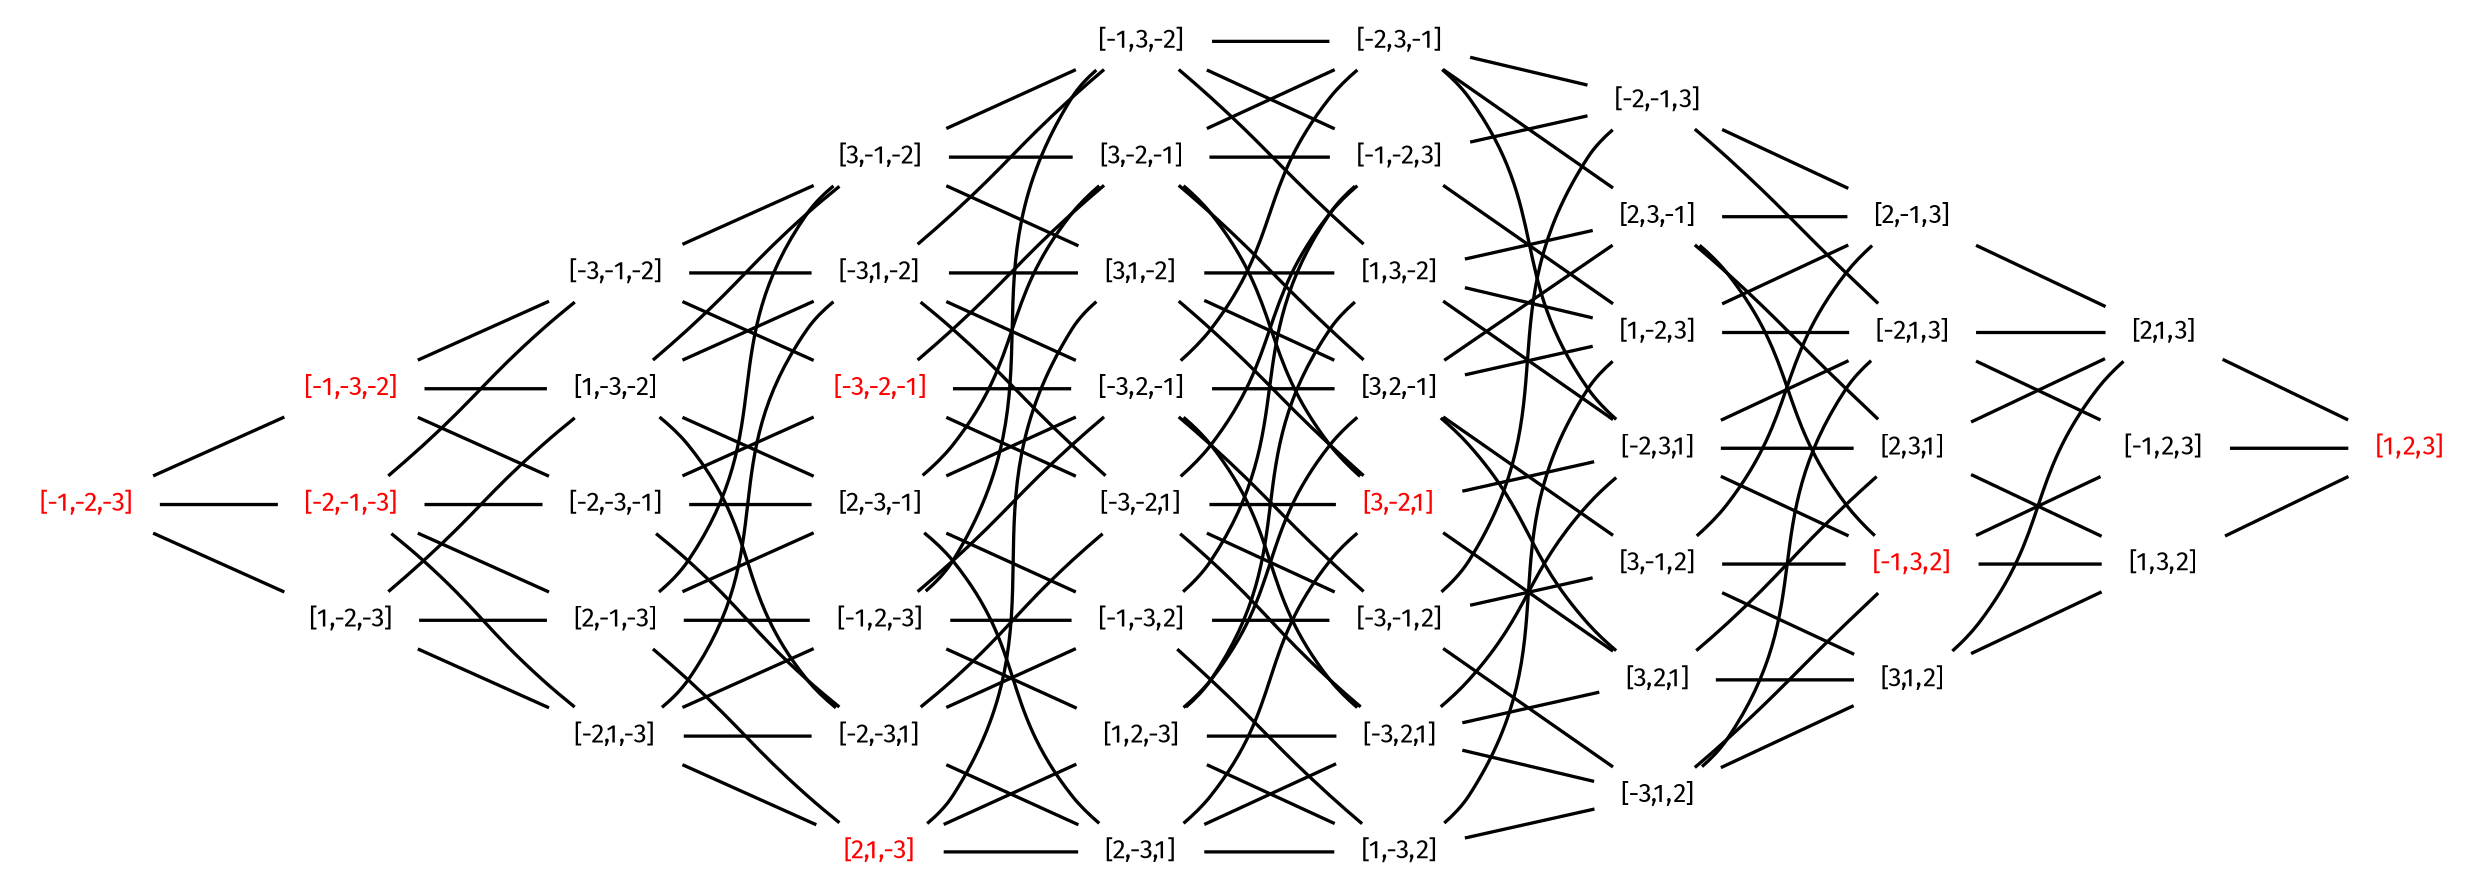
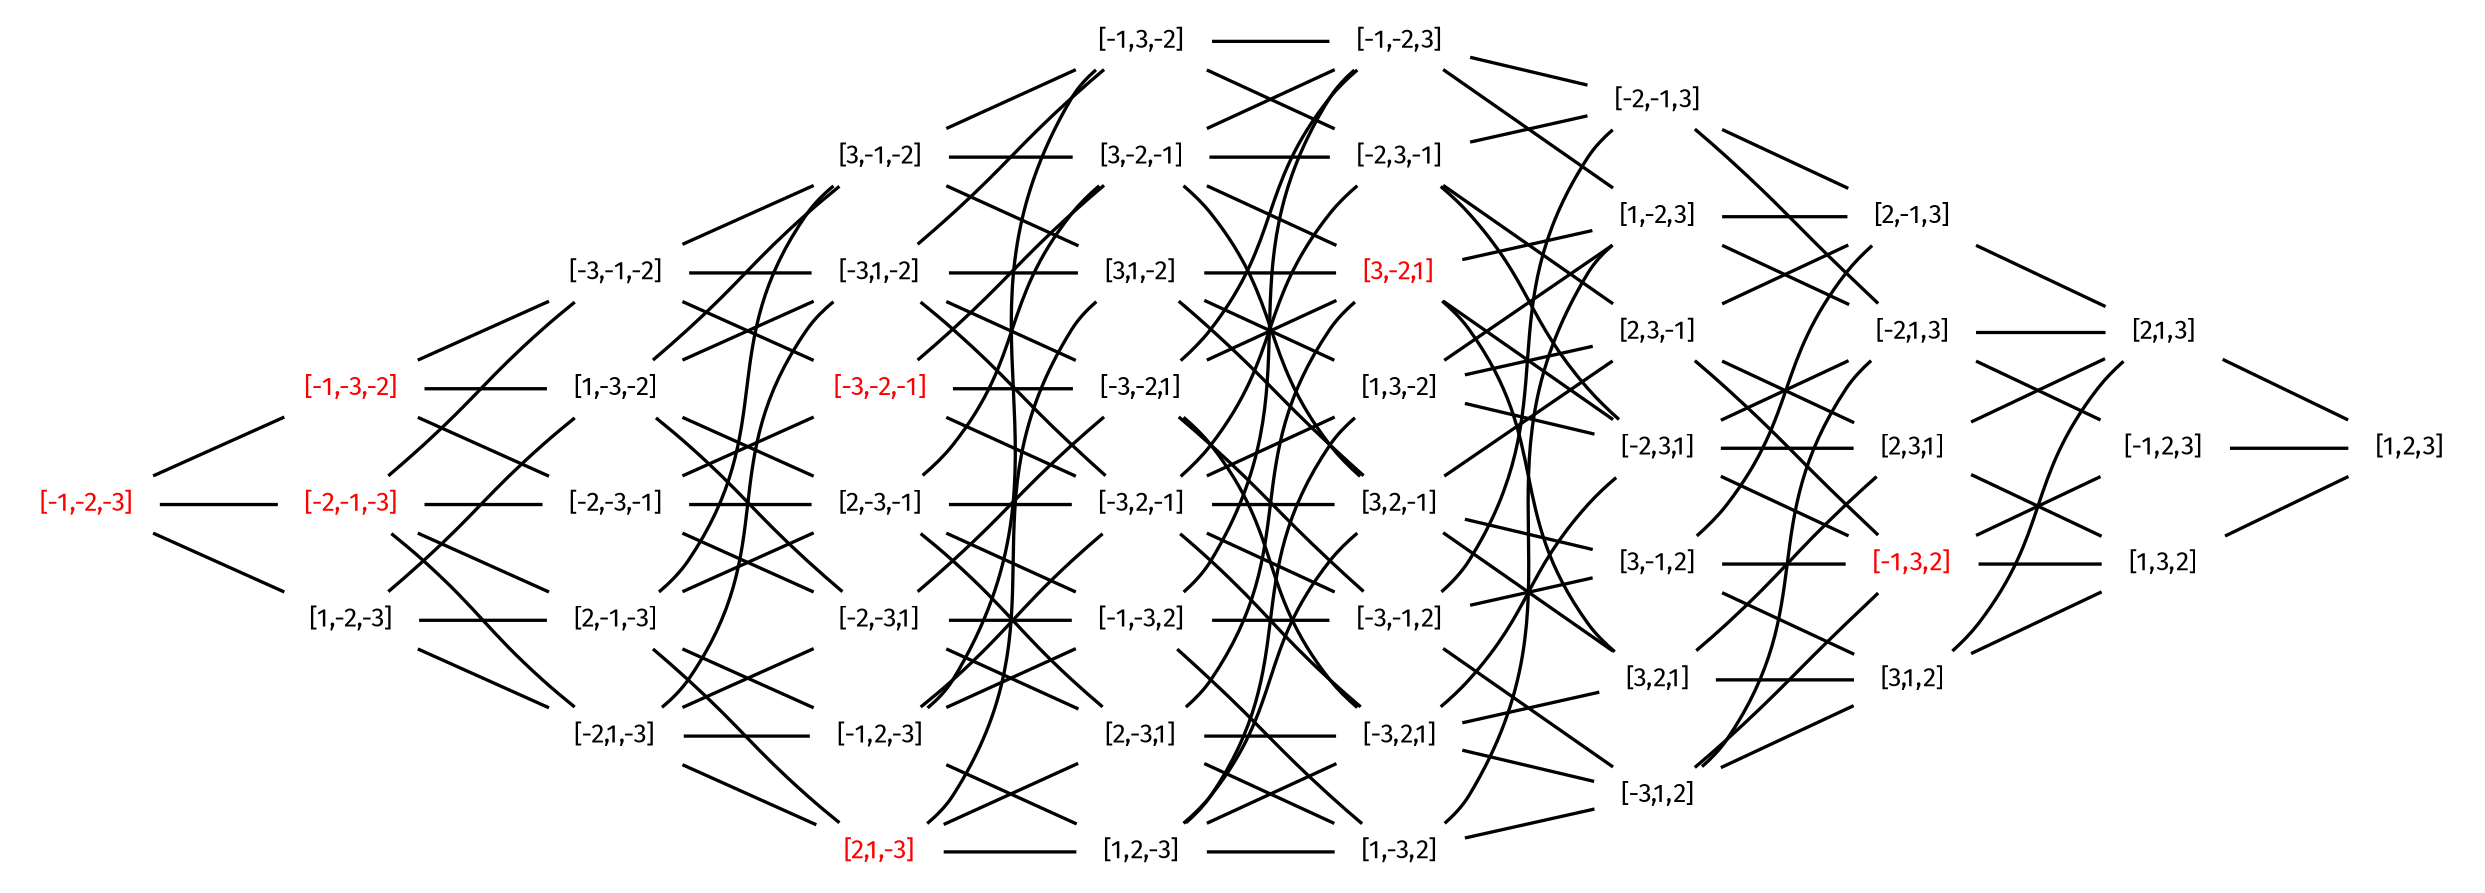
(1249, 134) -> (1271, 446)
(1500, 367) -> (1527, 245)
(2410, 448) -> (2410, 448)
